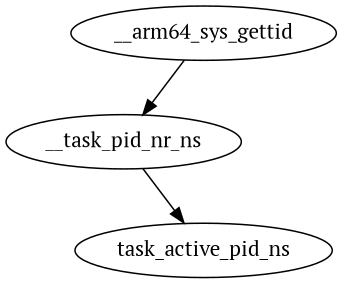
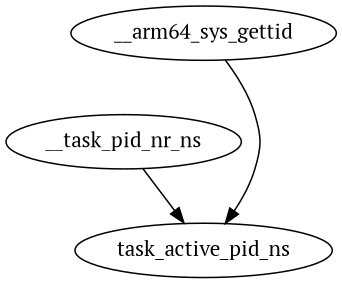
(168, 81) -> (259, 134)
